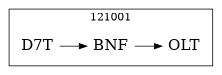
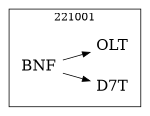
(111, 18) -> (75, 18)
(69, 46) -> (73, 76)
